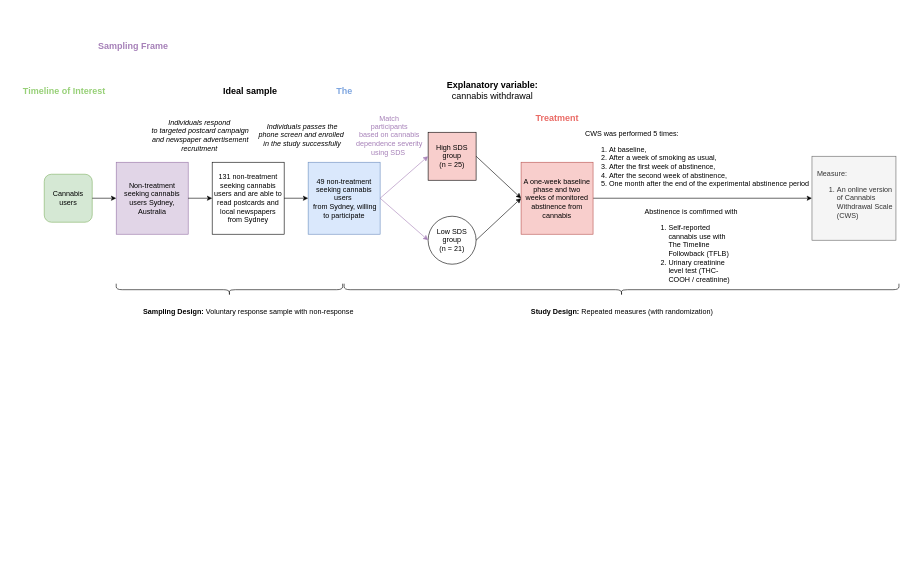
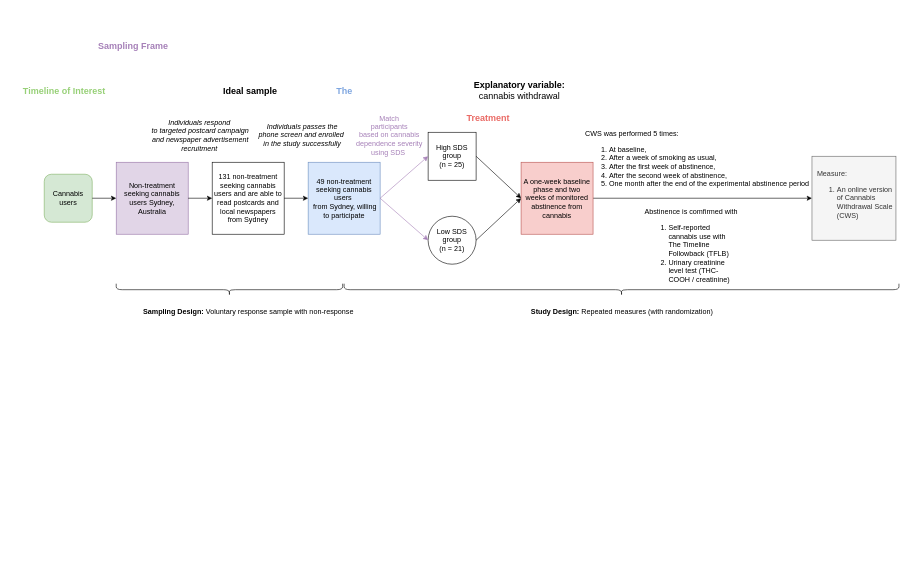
(492, 90) -> (519, 90)
(557, 117) -> (488, 117)
(452, 156) -> (452, 156)
